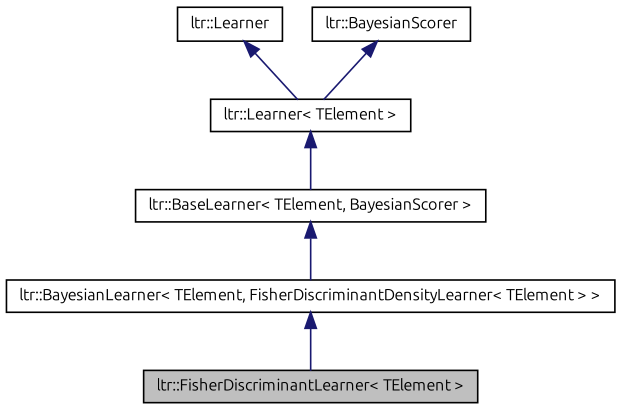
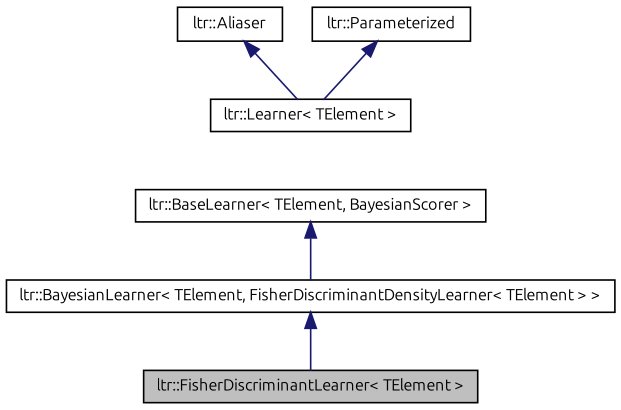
(230, 24) -> (230, 24)
(391, 24) -> (391, 24)
(311, 169) -> none
